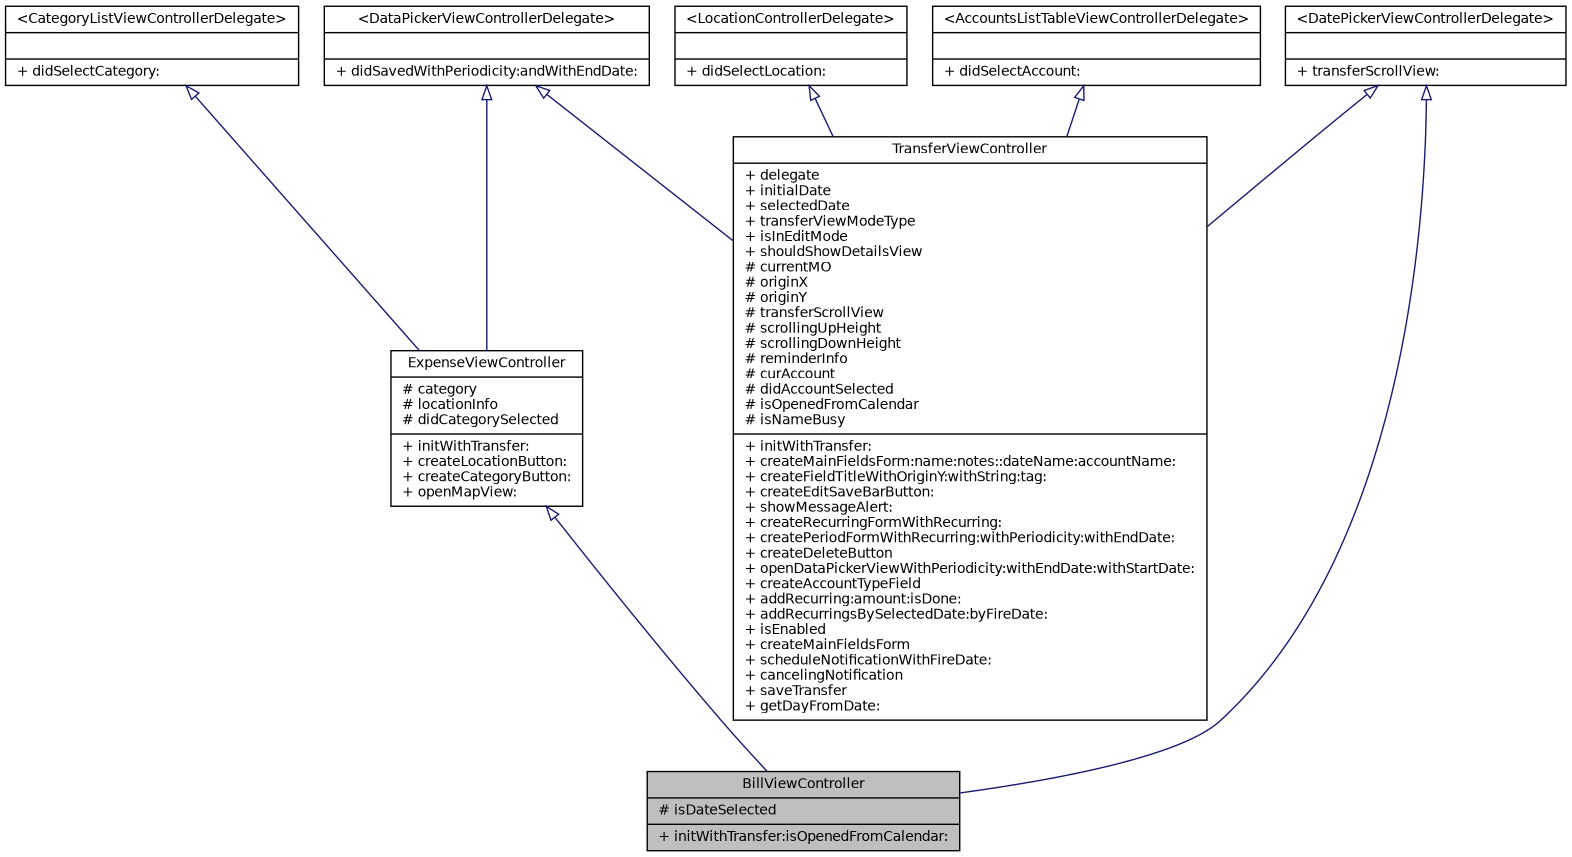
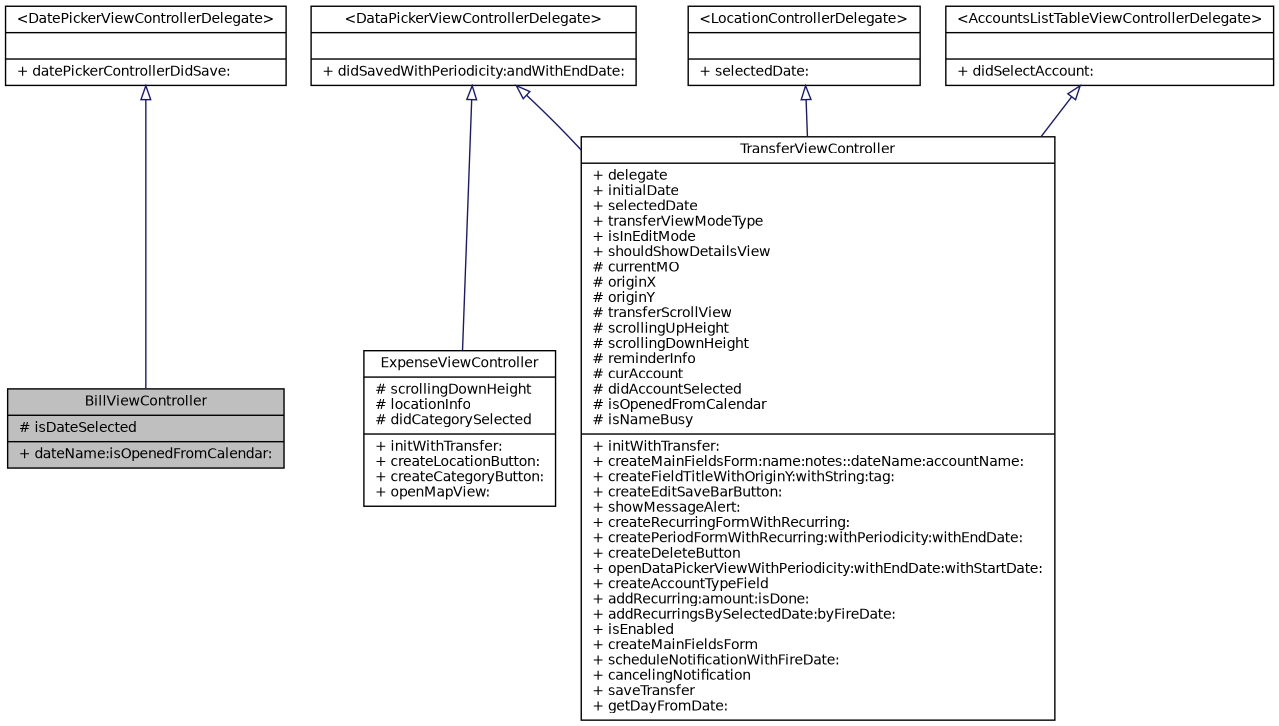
(152, 46) -> none
(756, 72) -> (754, 72)
(1368, 72) -> (124, 72)
(1287, 160) -> none
(440, 390) -> (453, 390)
(659, 646) -> none
(803, 837) -> (146, 454)
